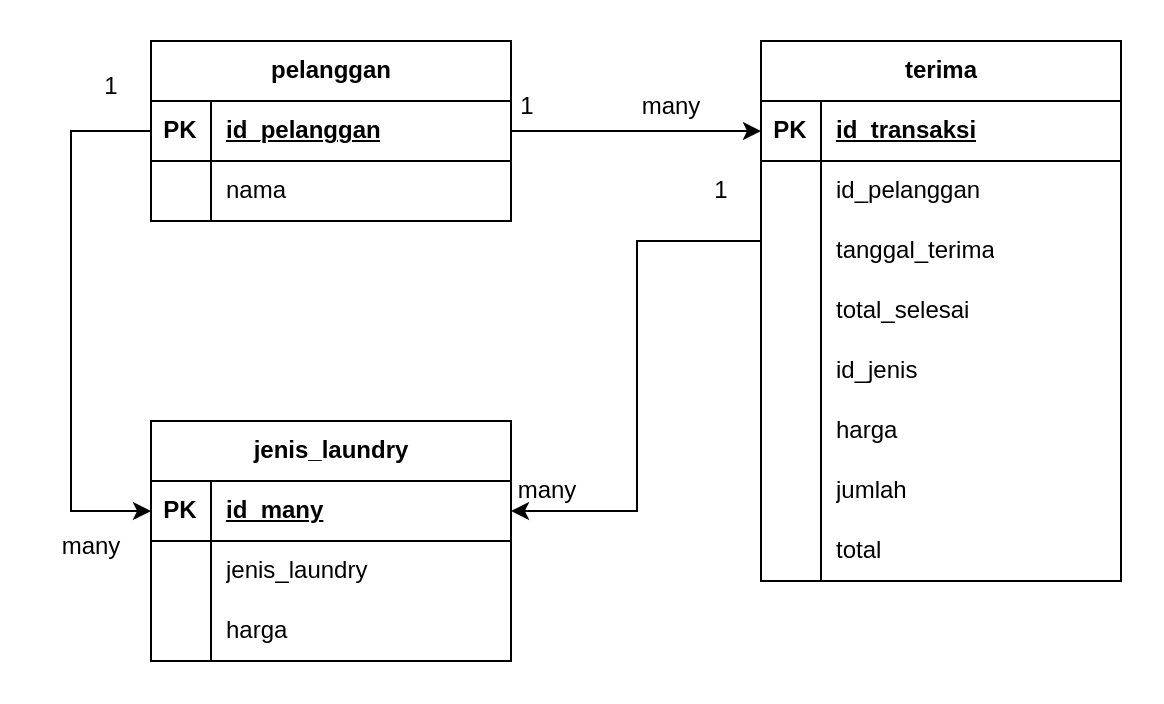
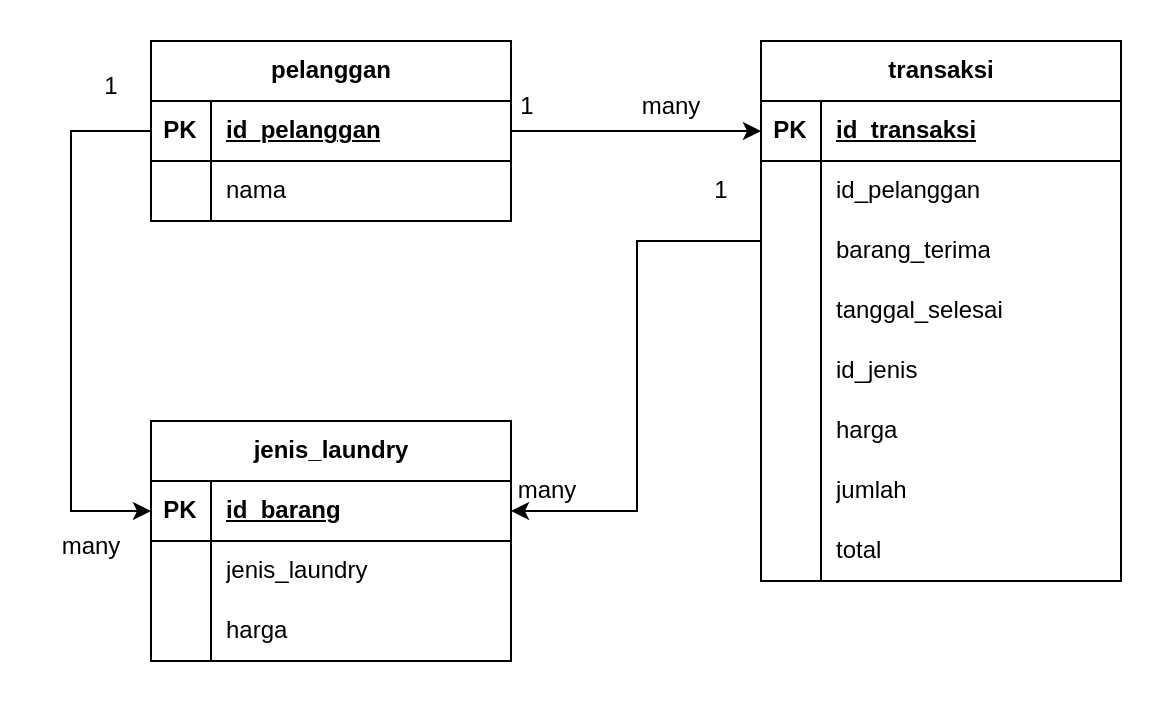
(942, 71) -> (942, 71)
(925, 251) -> (921, 251)
(915, 311) -> (928, 311)
(271, 511) -> (284, 511)
